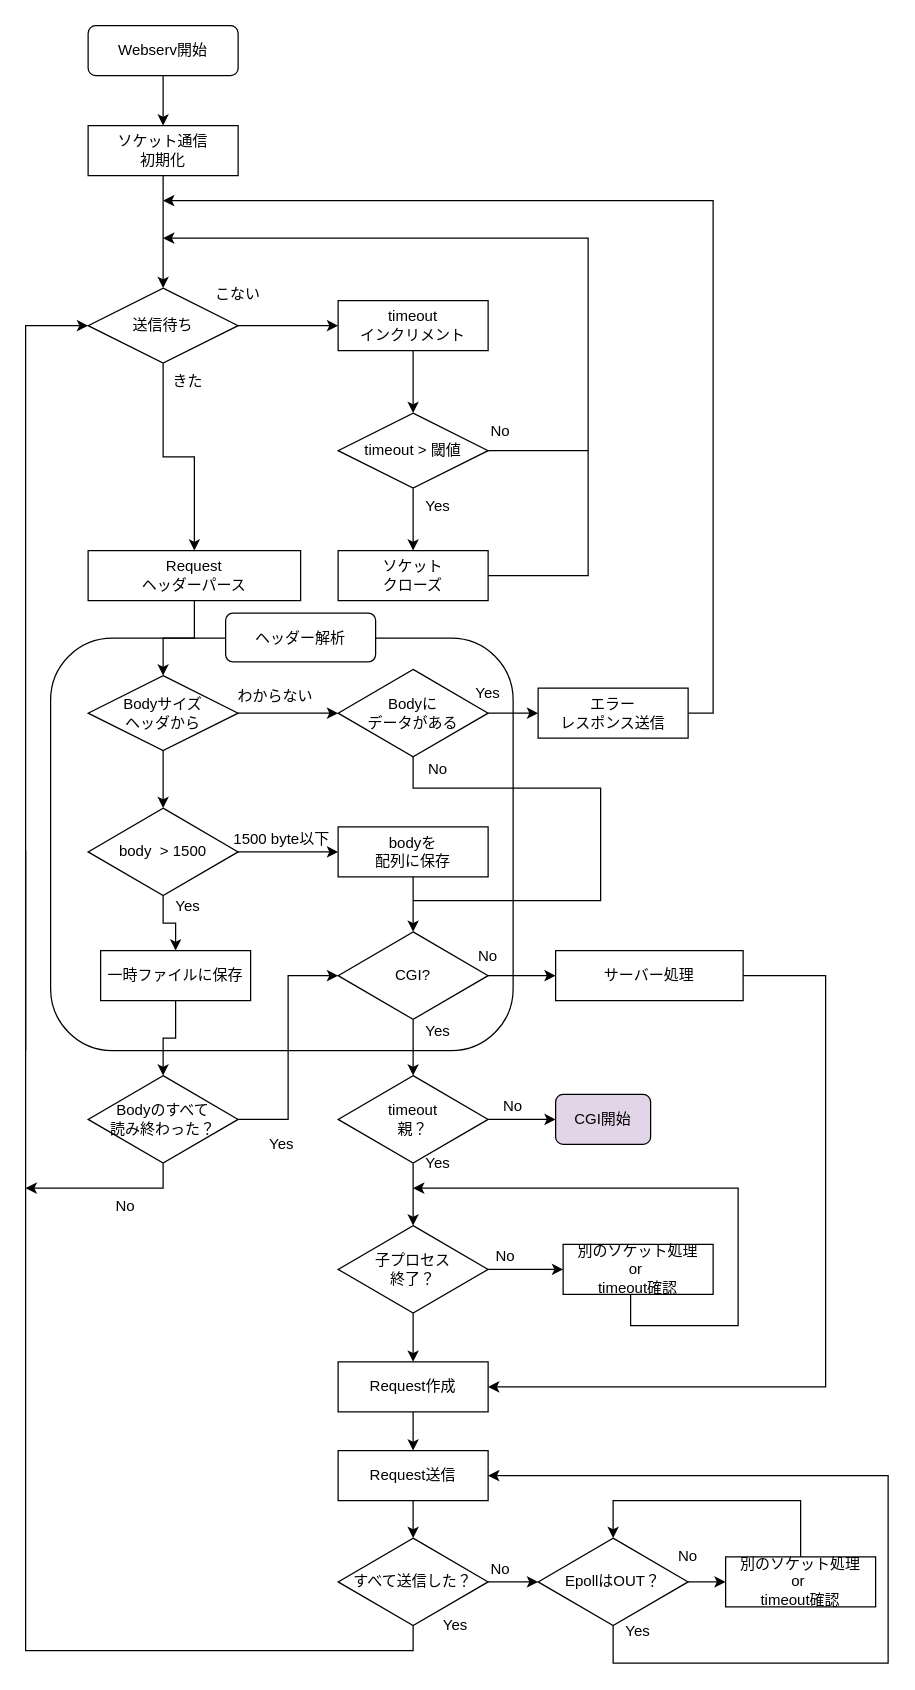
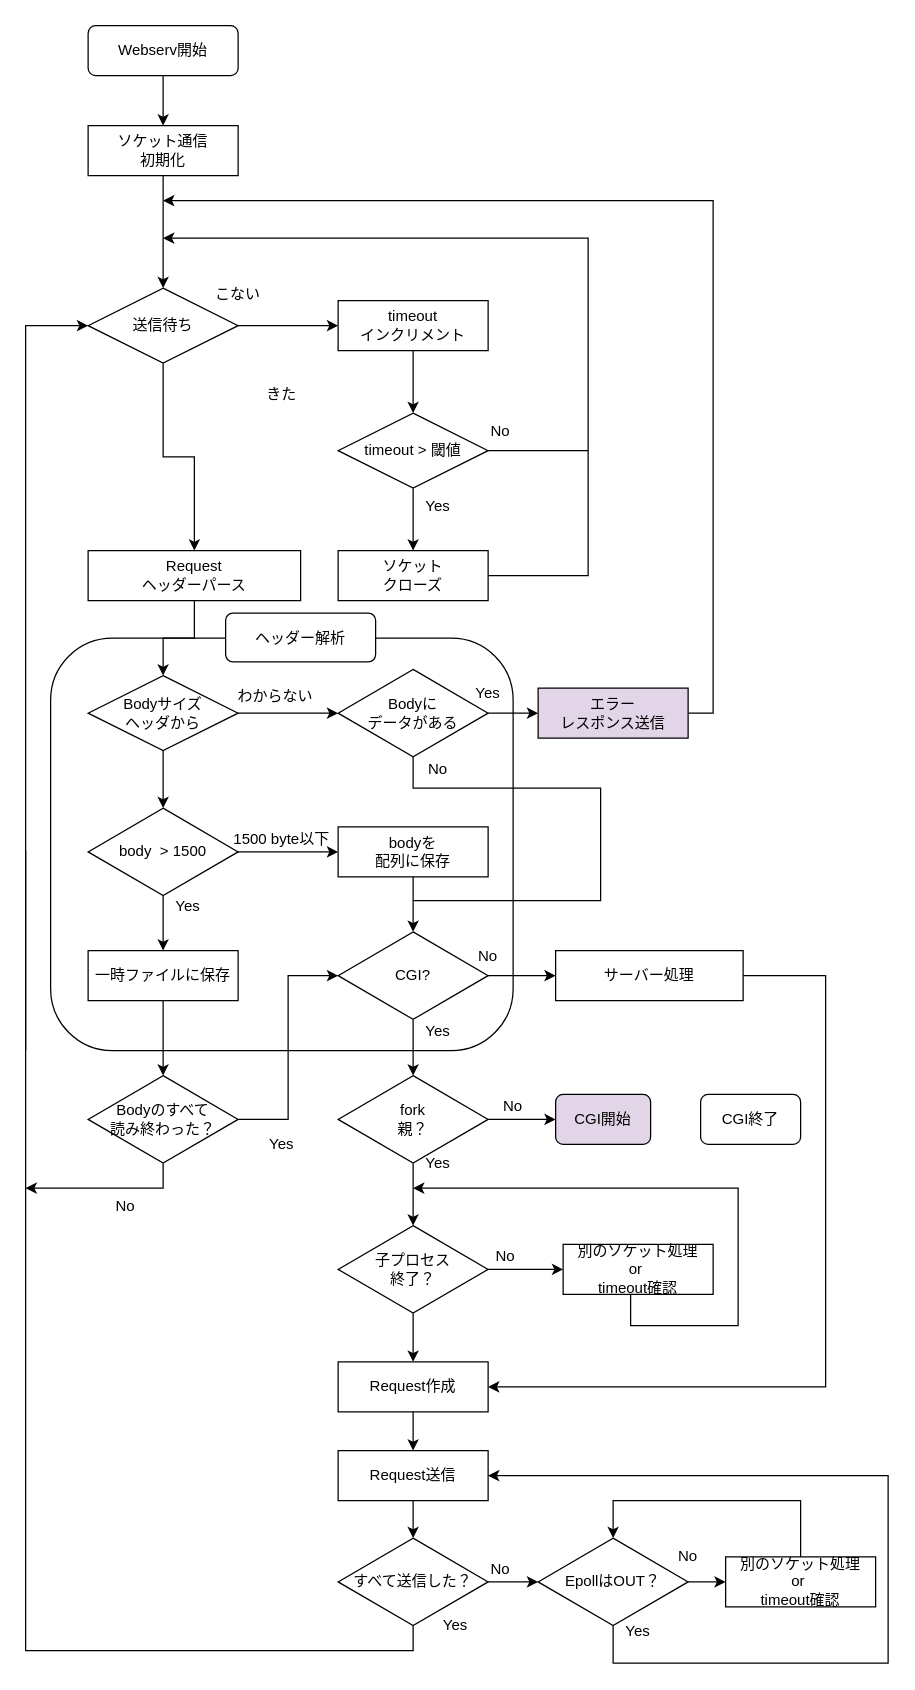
(188, 382) -> (282, 394)
(613, 713) -> (613, 713)
(176, 976) -> (163, 976)
(413, 1119) -> (413, 1119)
none -> (751, 1119)
